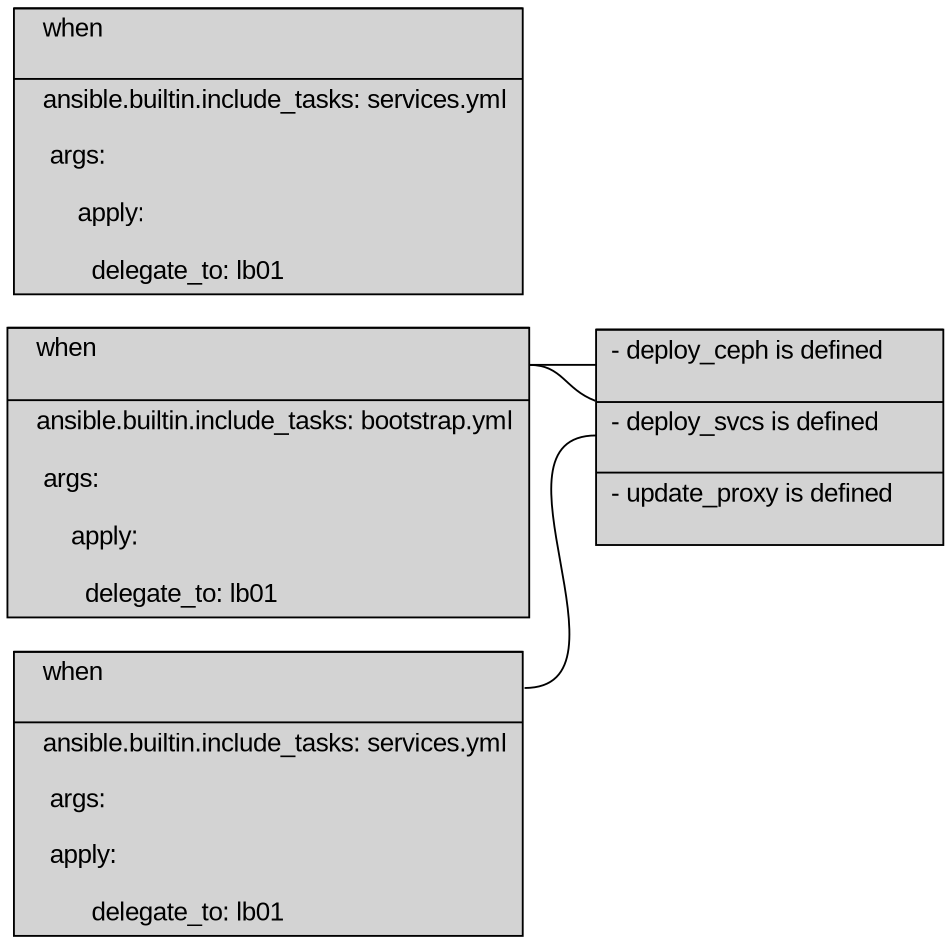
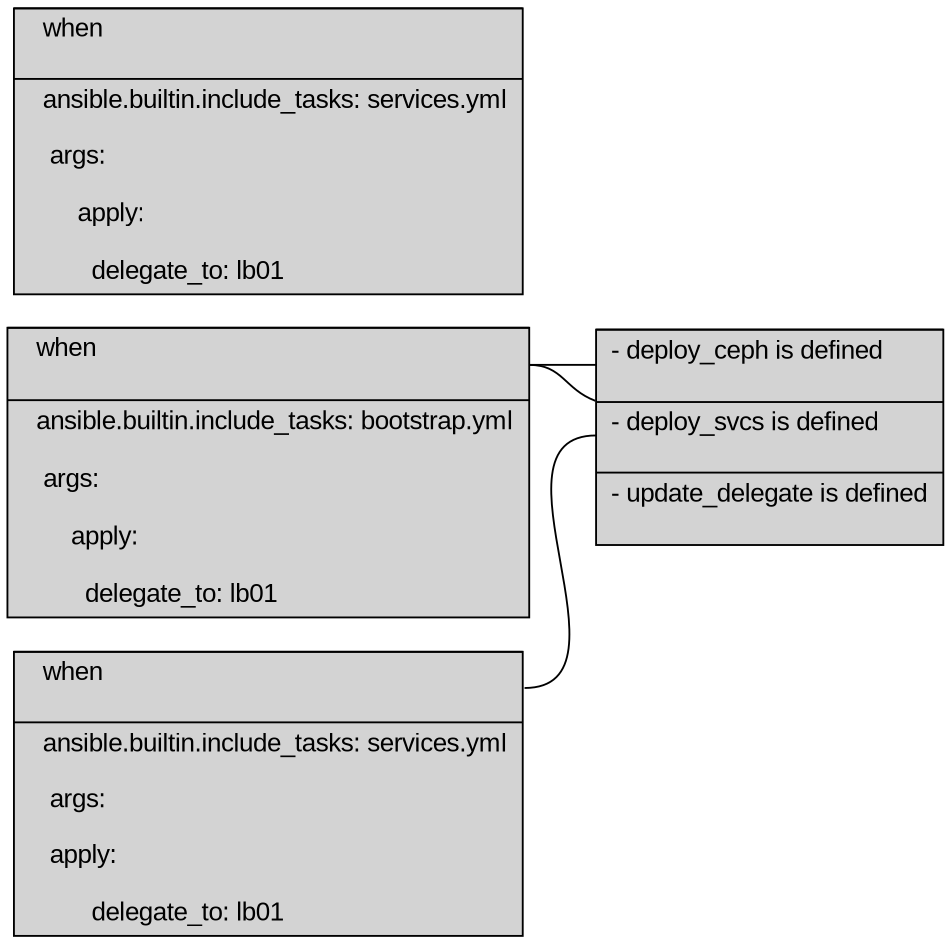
(752, 494) -> (770, 494)
